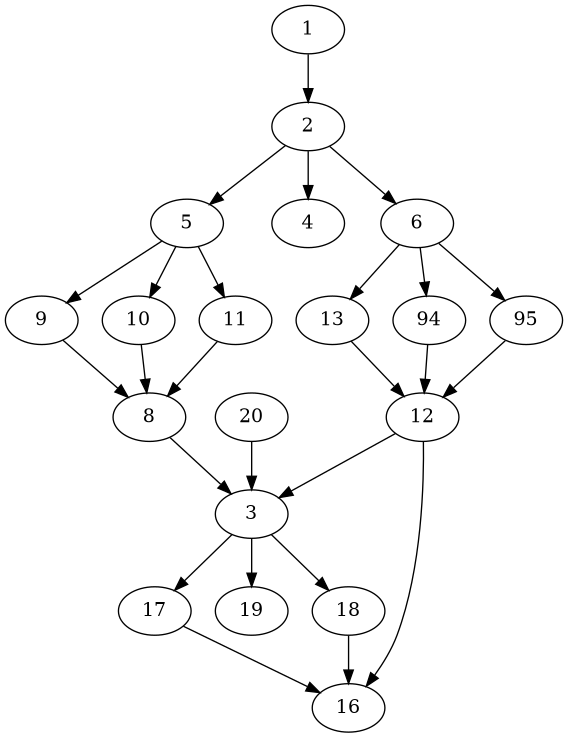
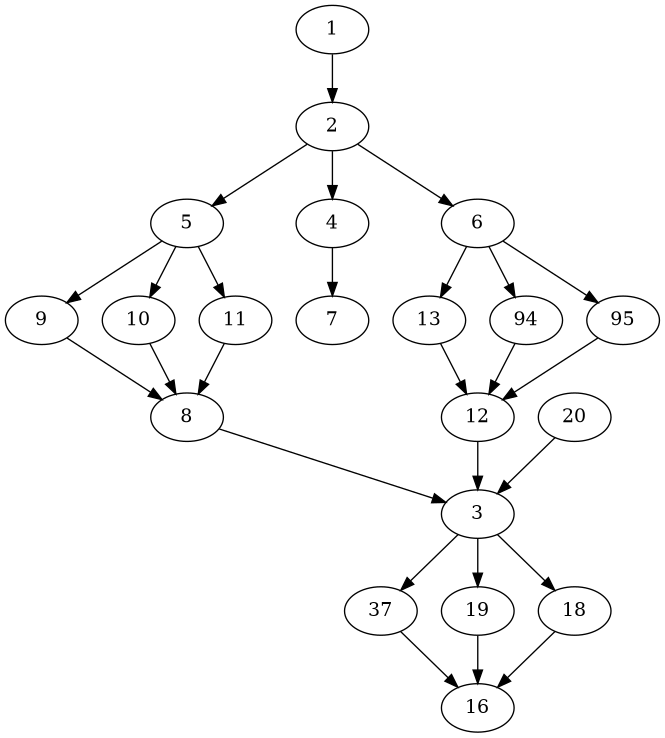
none -> (332, 320)
(415, 562) -> (478, 653)
(155, 611) -> (381, 611)
